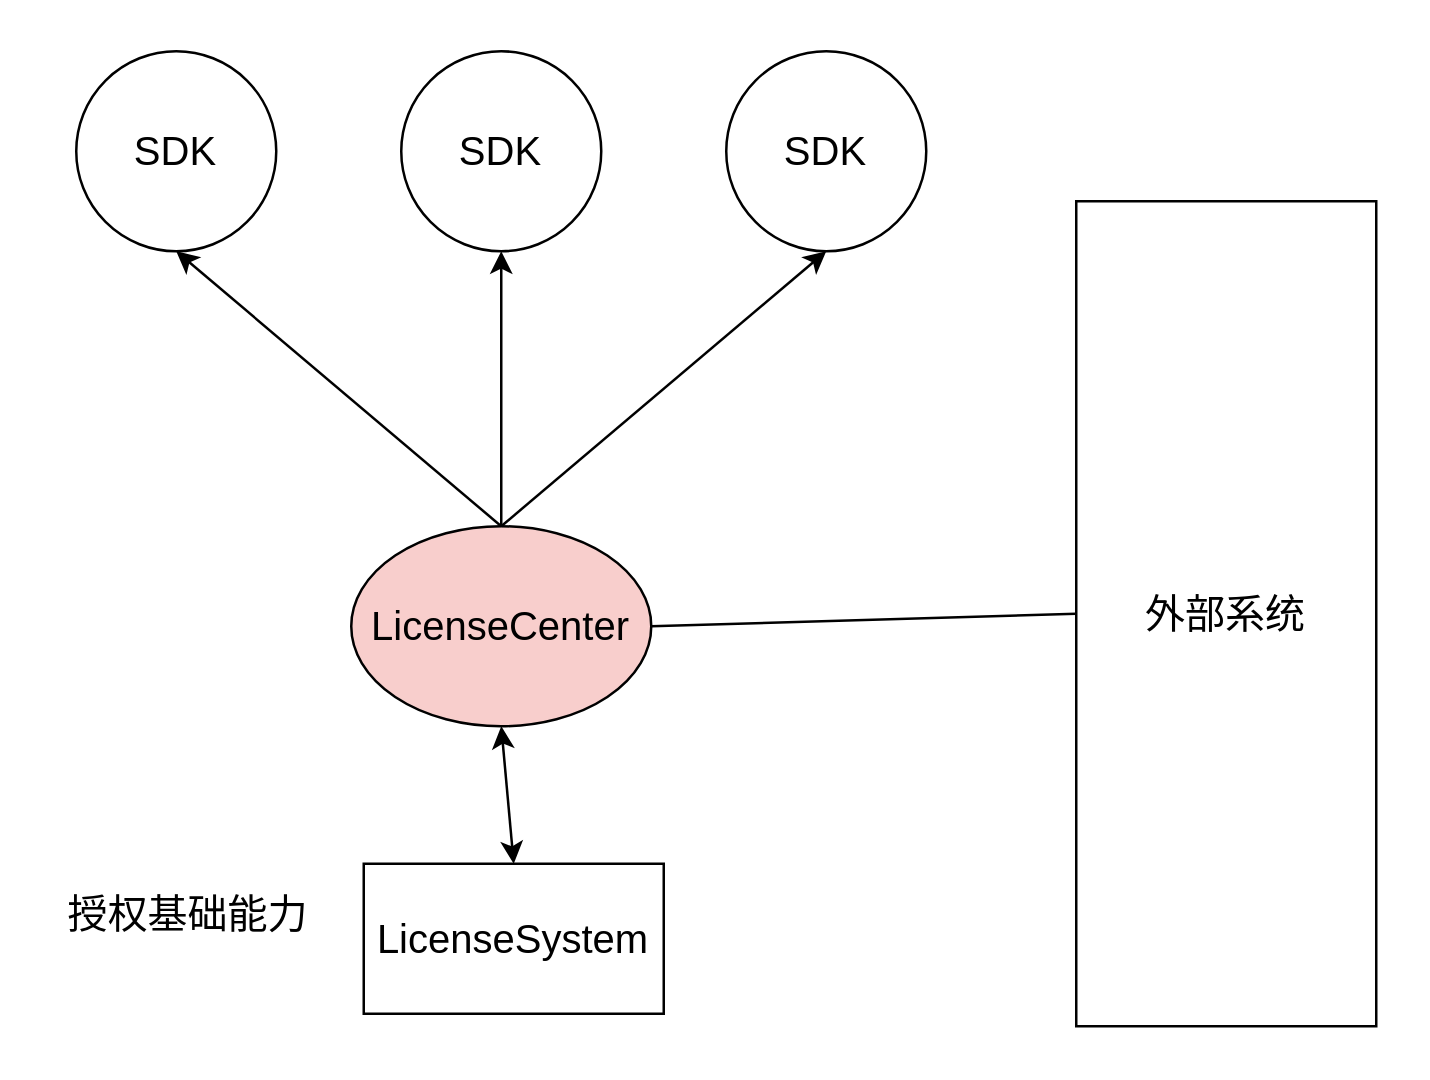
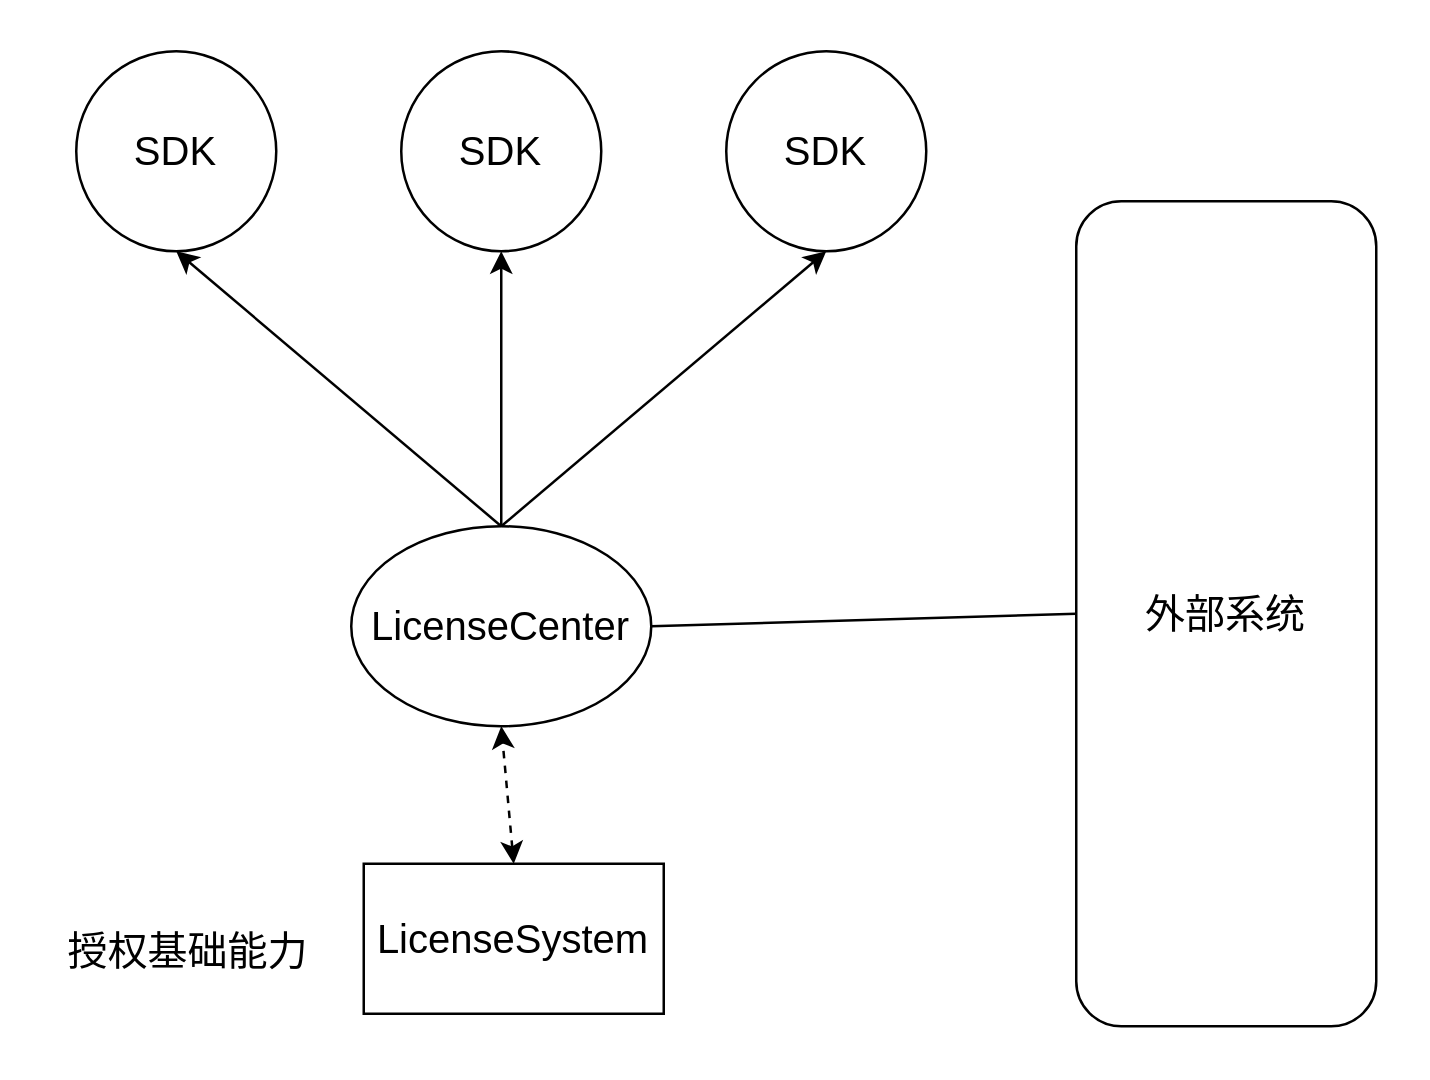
(1226, 614) -> (1226, 614)
(501, 626) -> (501, 626)
(507, 792) -> (507, 792)
(189, 914) -> (189, 951)
